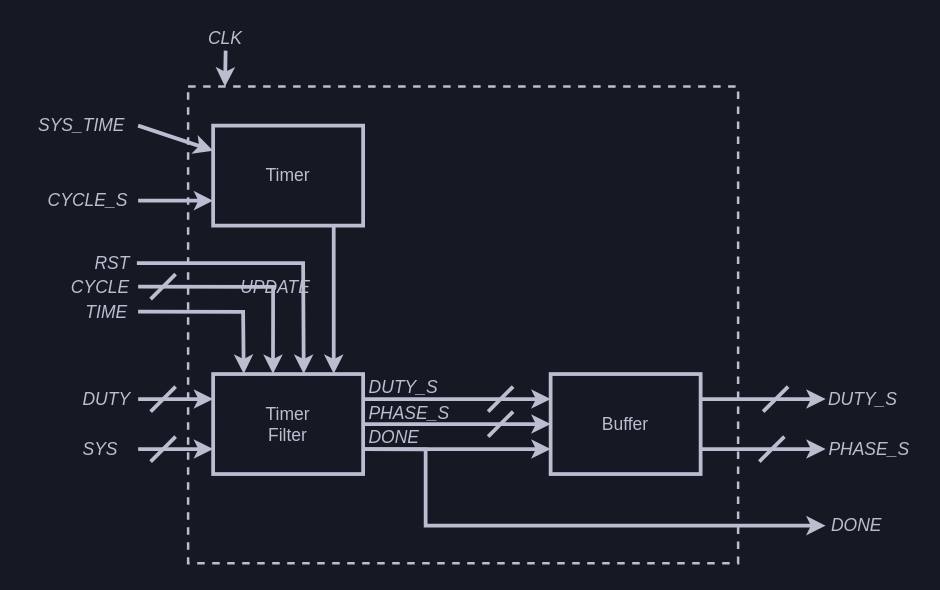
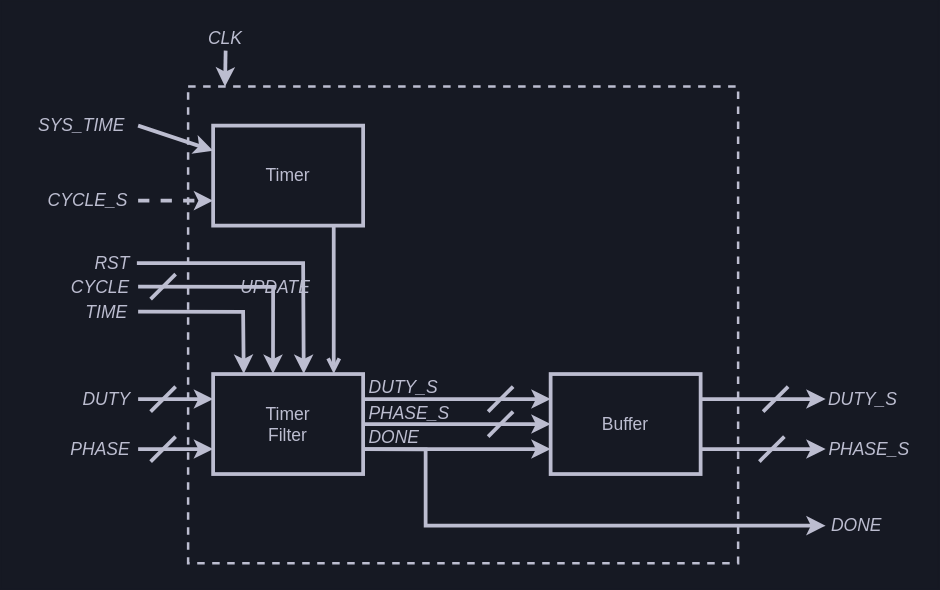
(154, 201) -> (154, 201)
(334, 358) -> (334, 358)
(101, 449) -> (101, 449)
